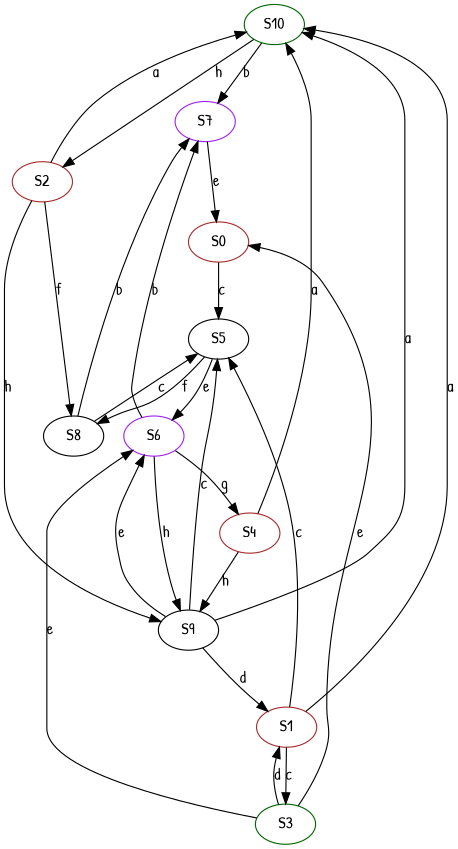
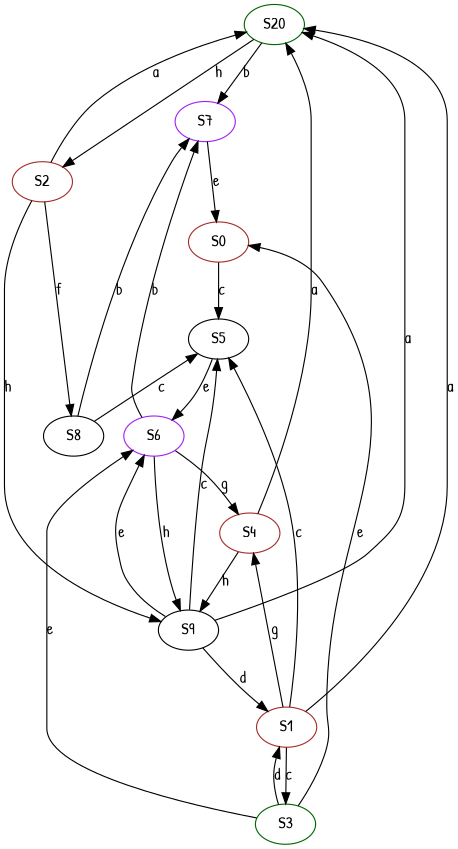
(274, 25) -> (274, 25)
(161, 396) -> none
none -> (269, 636)
